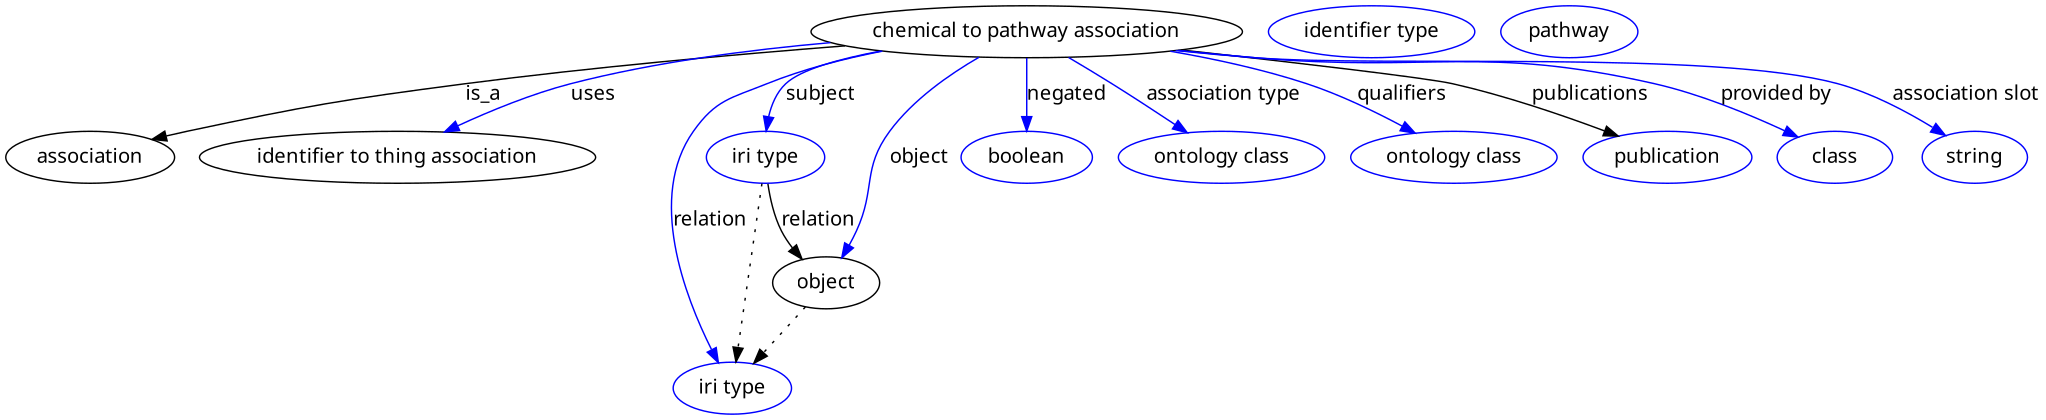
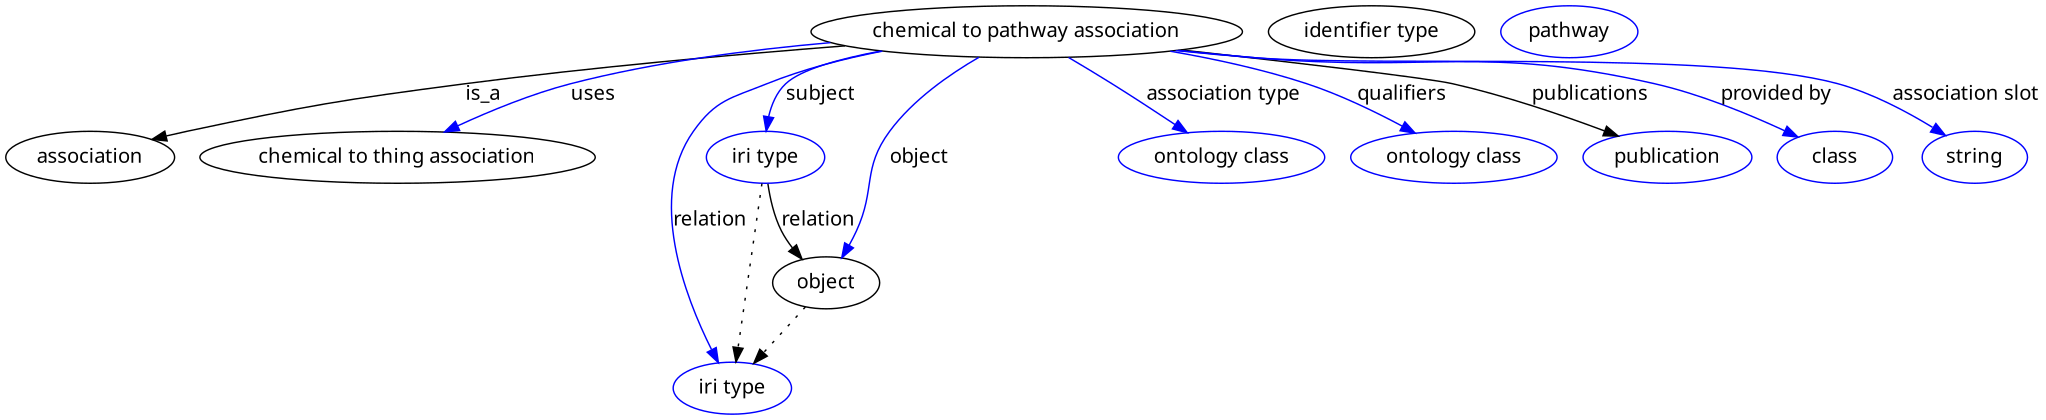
(1372, 32) -> (1372, 32)
(398, 157) -> (398, 157)
(1027, 157) -> none
